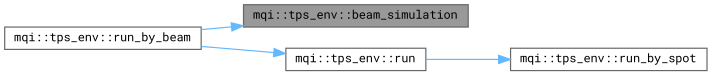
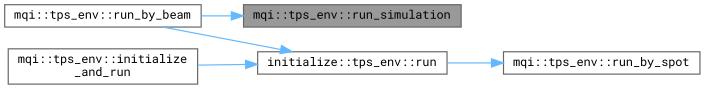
(356, 16) -> (352, 16)
(356, 59) -> (352, 63)
none -> (103, 66)
